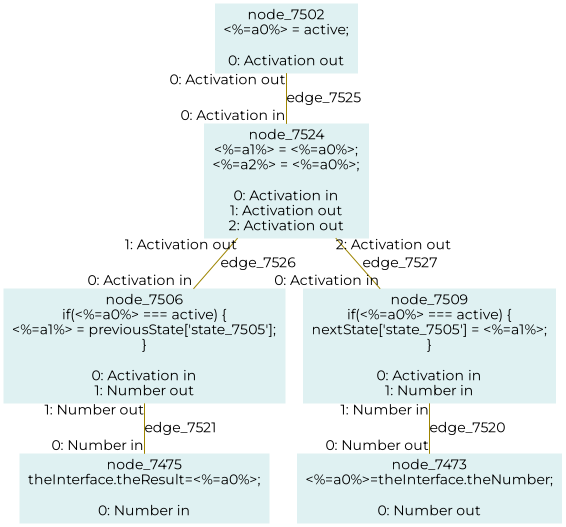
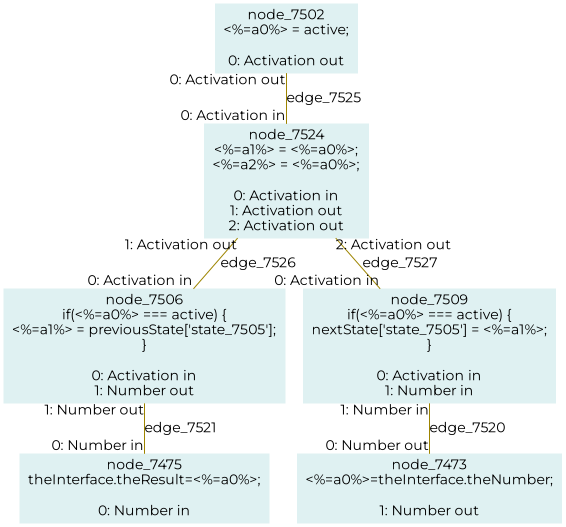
(430, 488) -> (430, 488)
